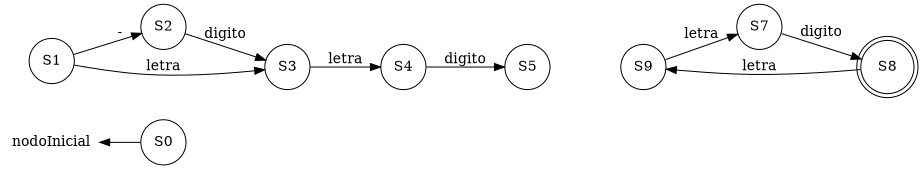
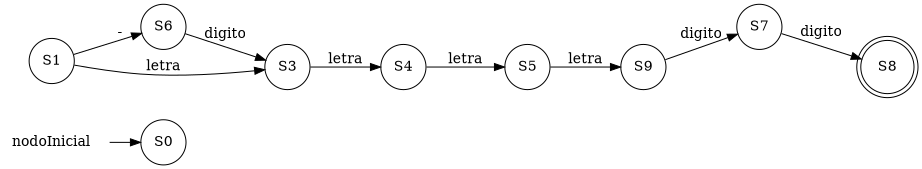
(163, 27) -> (163, 27)
(701, 34) -> (701, 34)
(465, 59) -> (465, 59)
(769, 74) -> (580, 67)
(125, 142) -> (120, 142)
